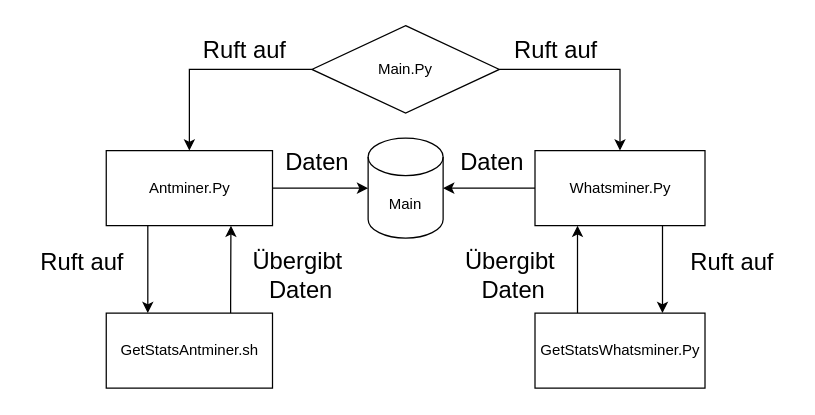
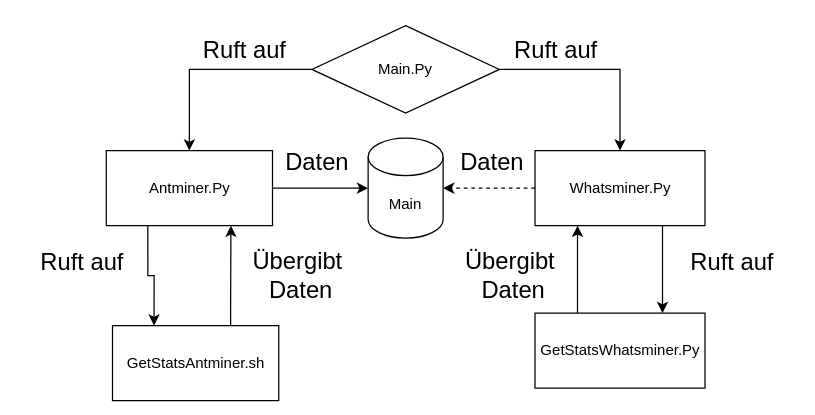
(492, 188) -> (492, 188)
(189, 351) -> (196, 363)
